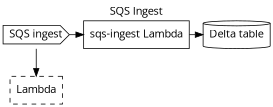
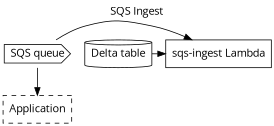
(36, 35) -> (37, 54)
(192, 35) -> (155, 54)
(36, 90) -> (37, 109)
